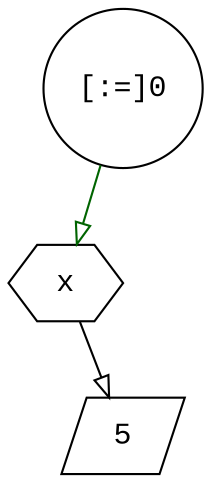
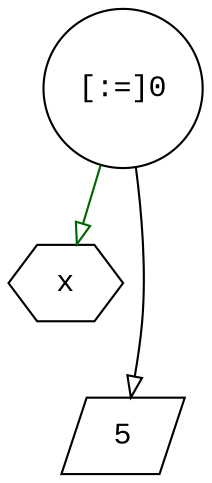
(91, 350) -> (144, 272)
